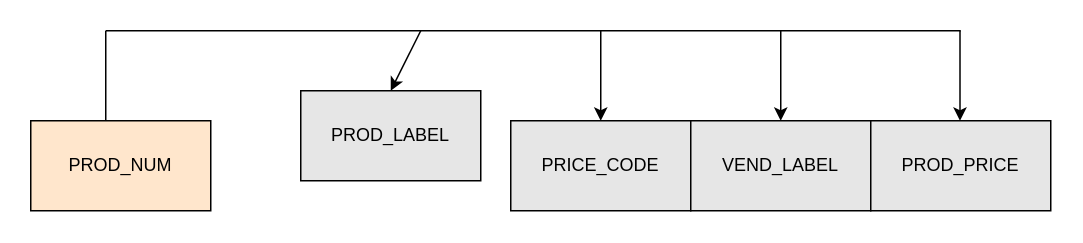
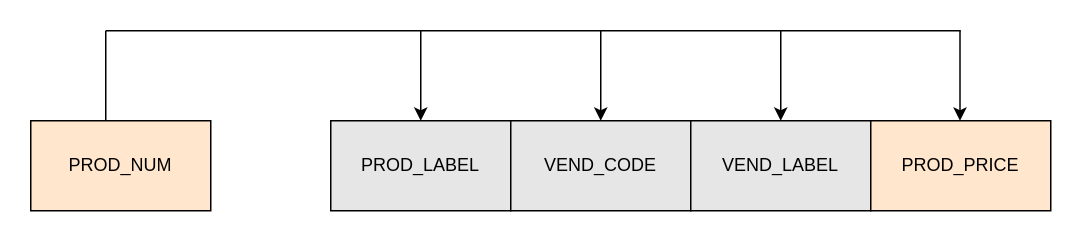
(391, 136) -> (421, 166)
(601, 166) -> (601, 166)
(961, 166) -> (961, 166)
